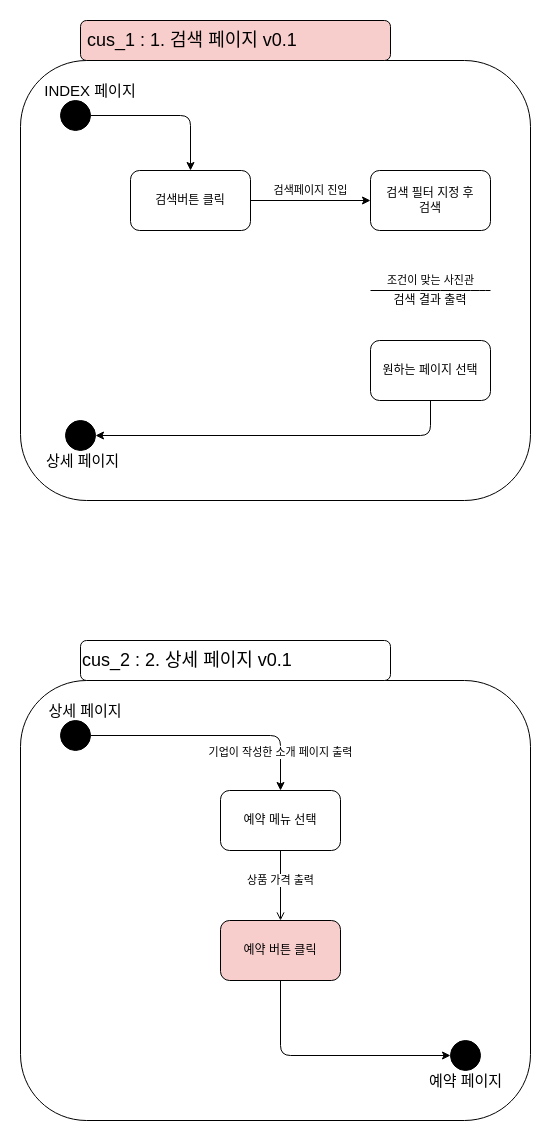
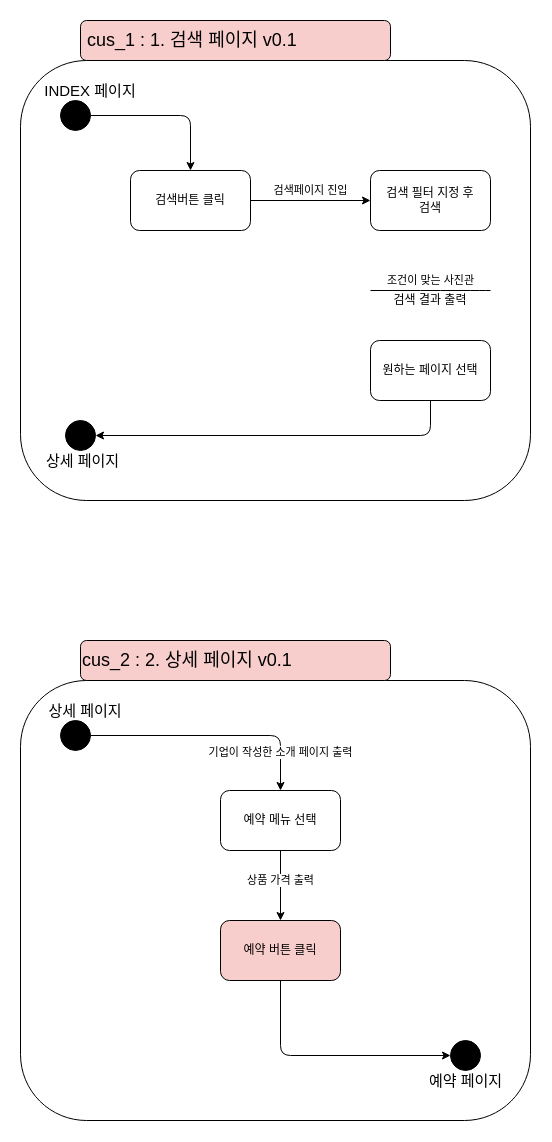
(236, 661) -> (236, 661)
(281, 914) -> (281, 912)
